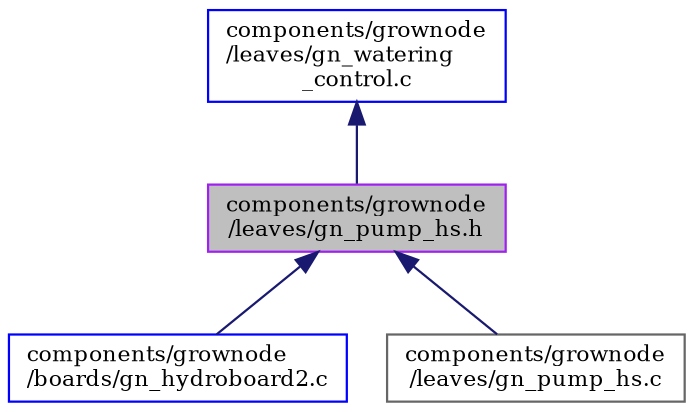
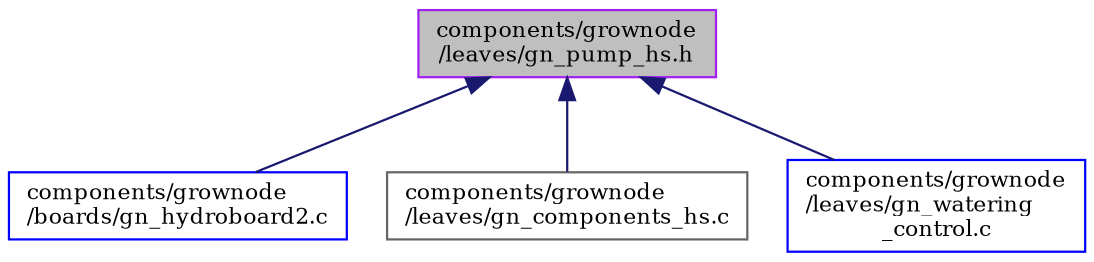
(357, 154) -> (748, 123)
(536, 368) -> (567, 206)
